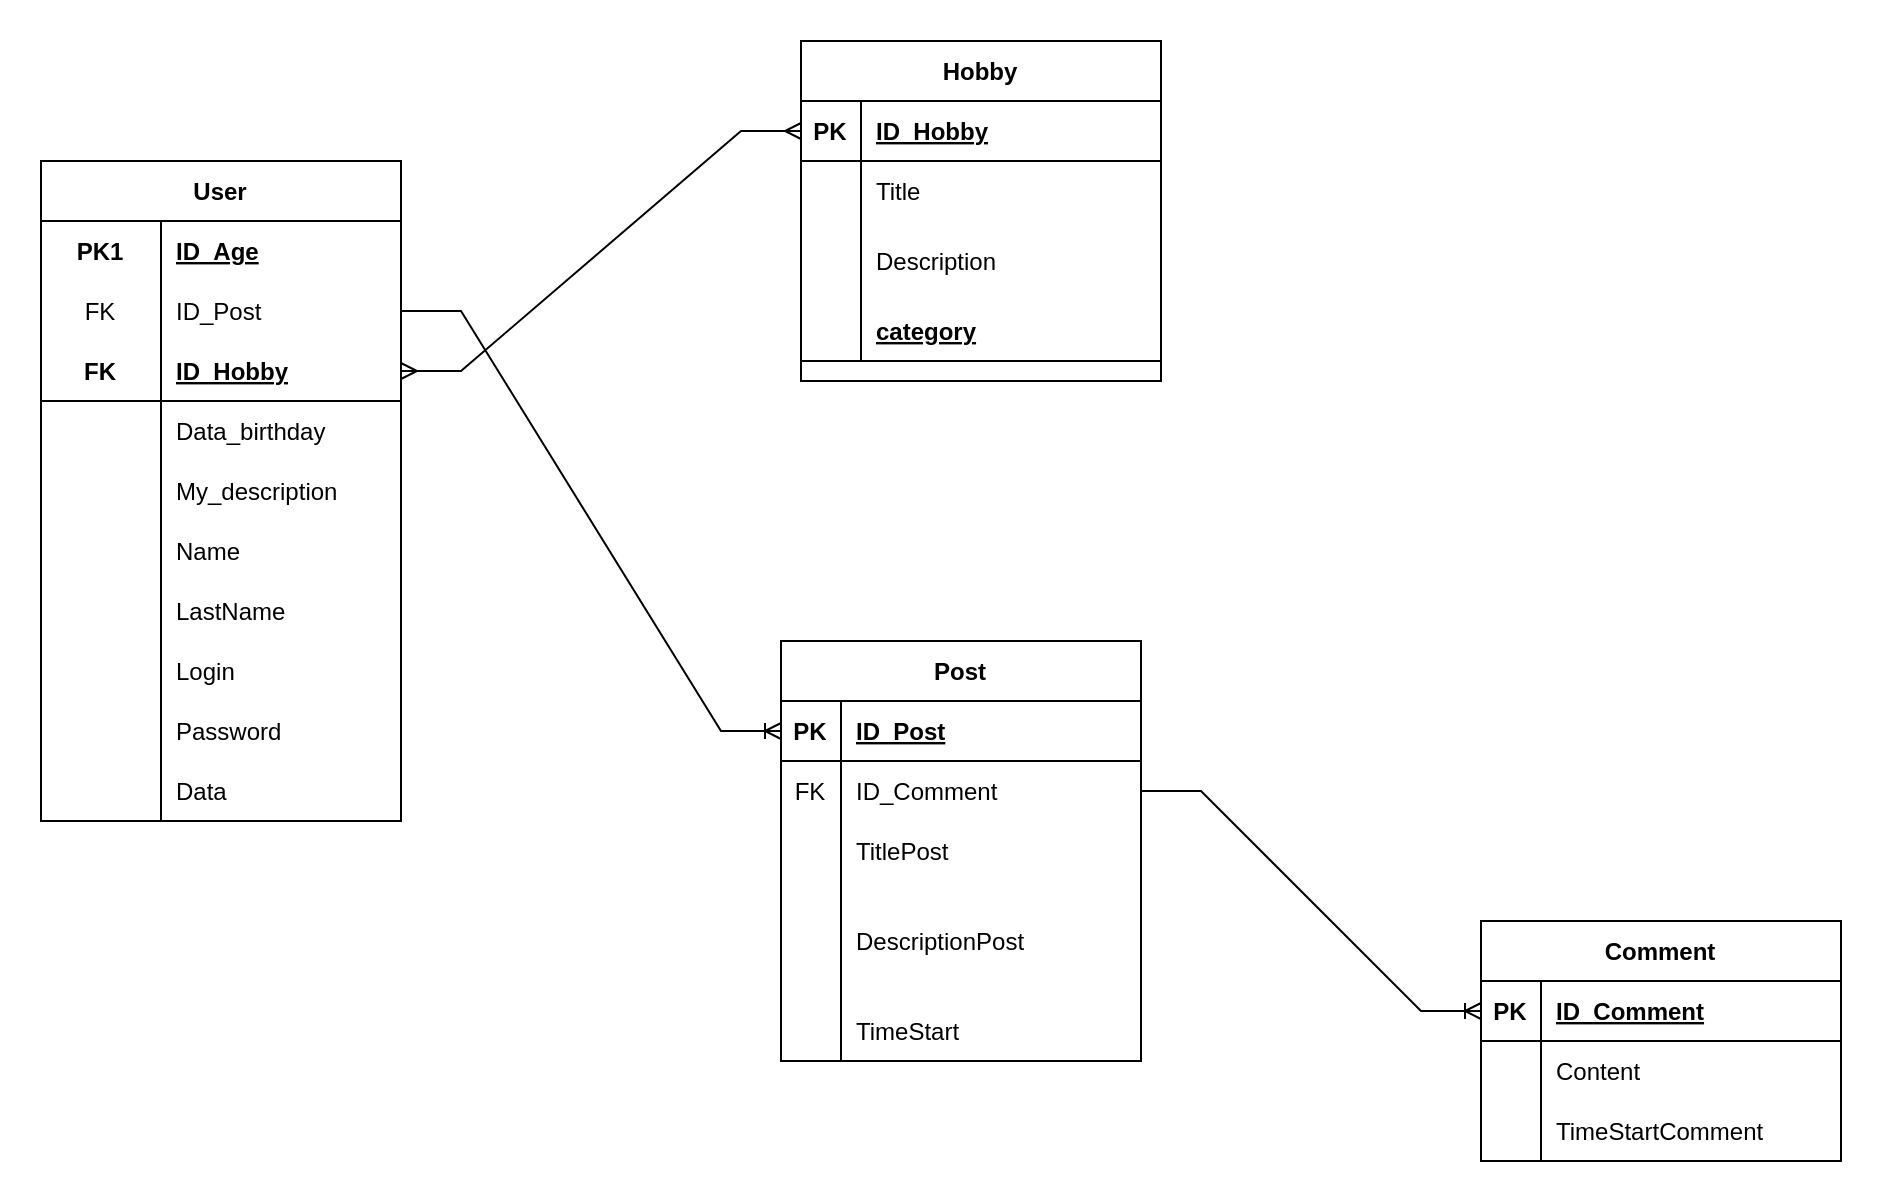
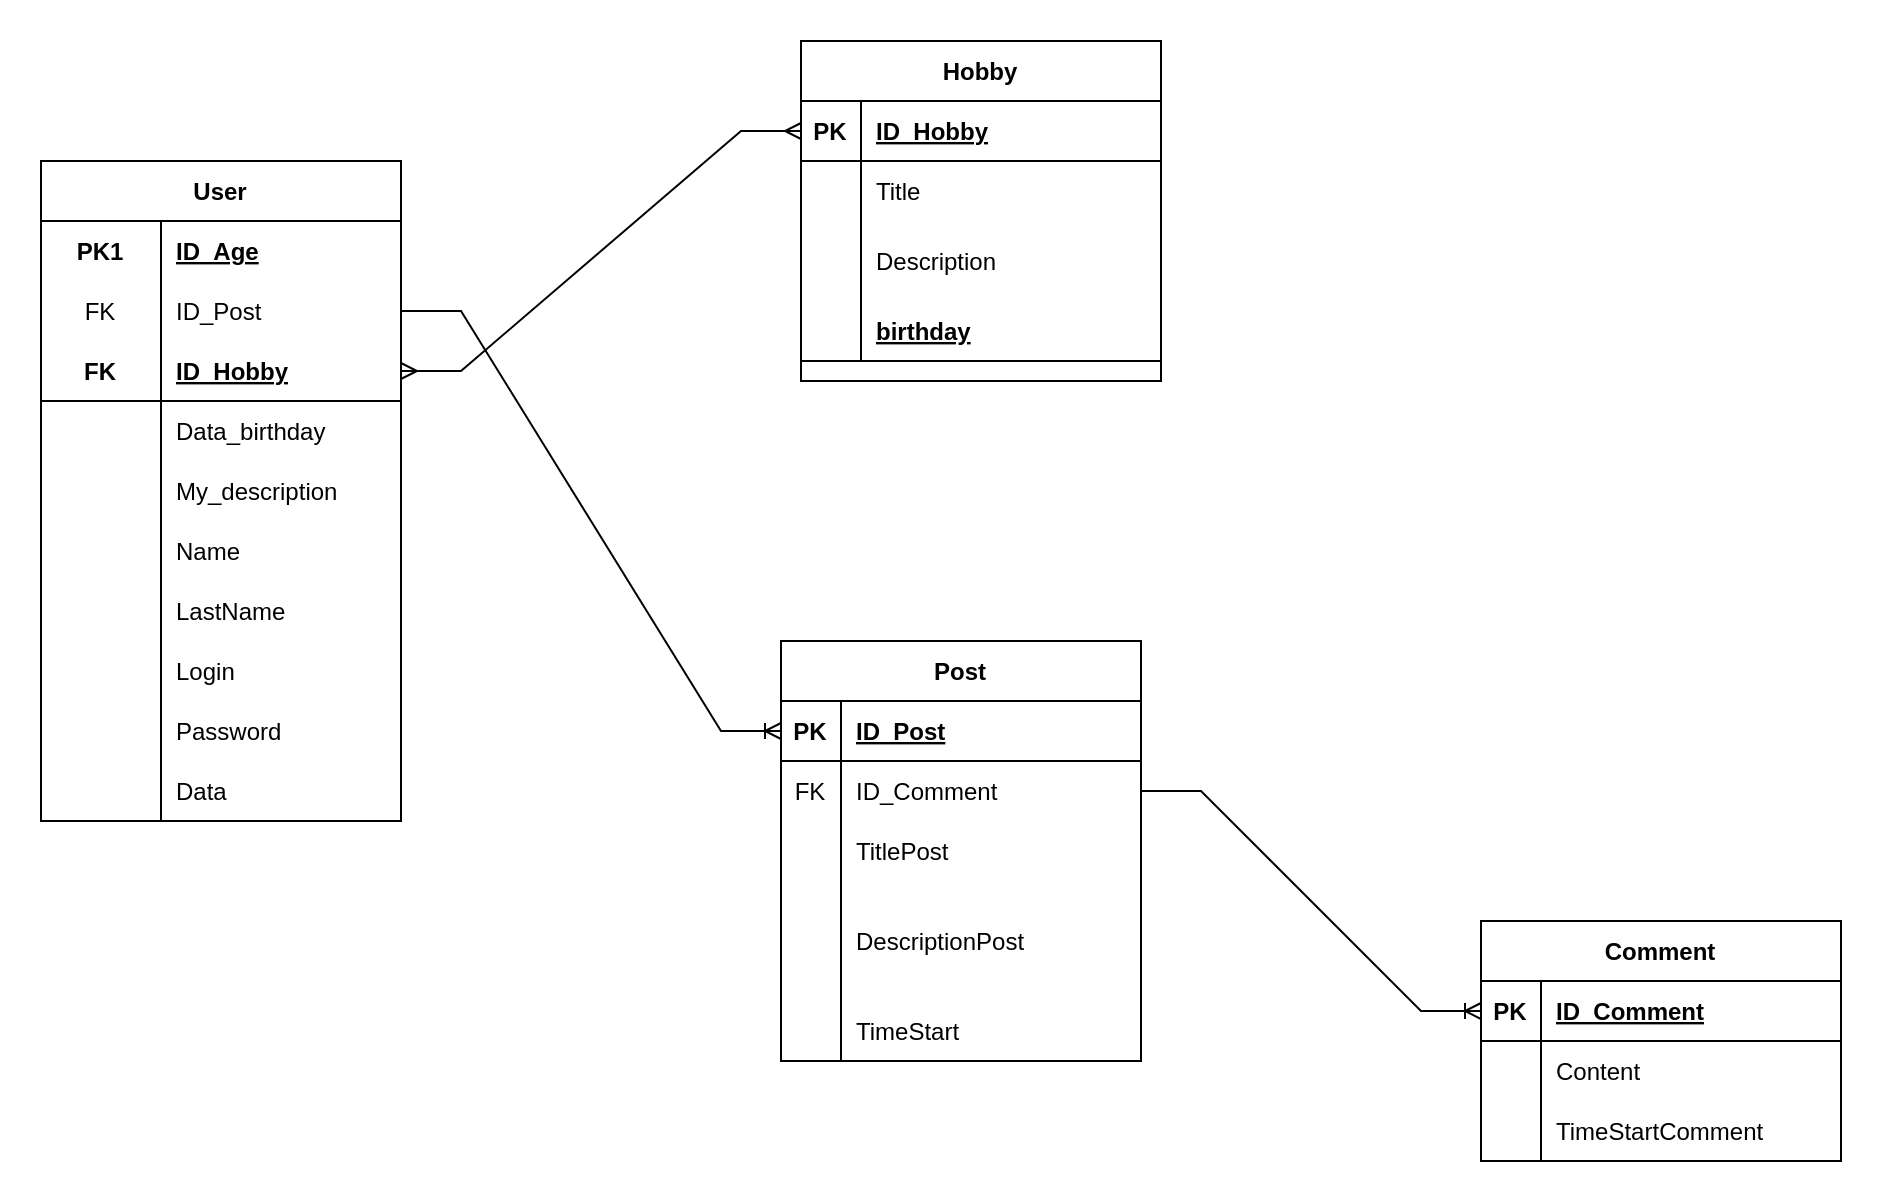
(930, 332) -> (927, 332)
